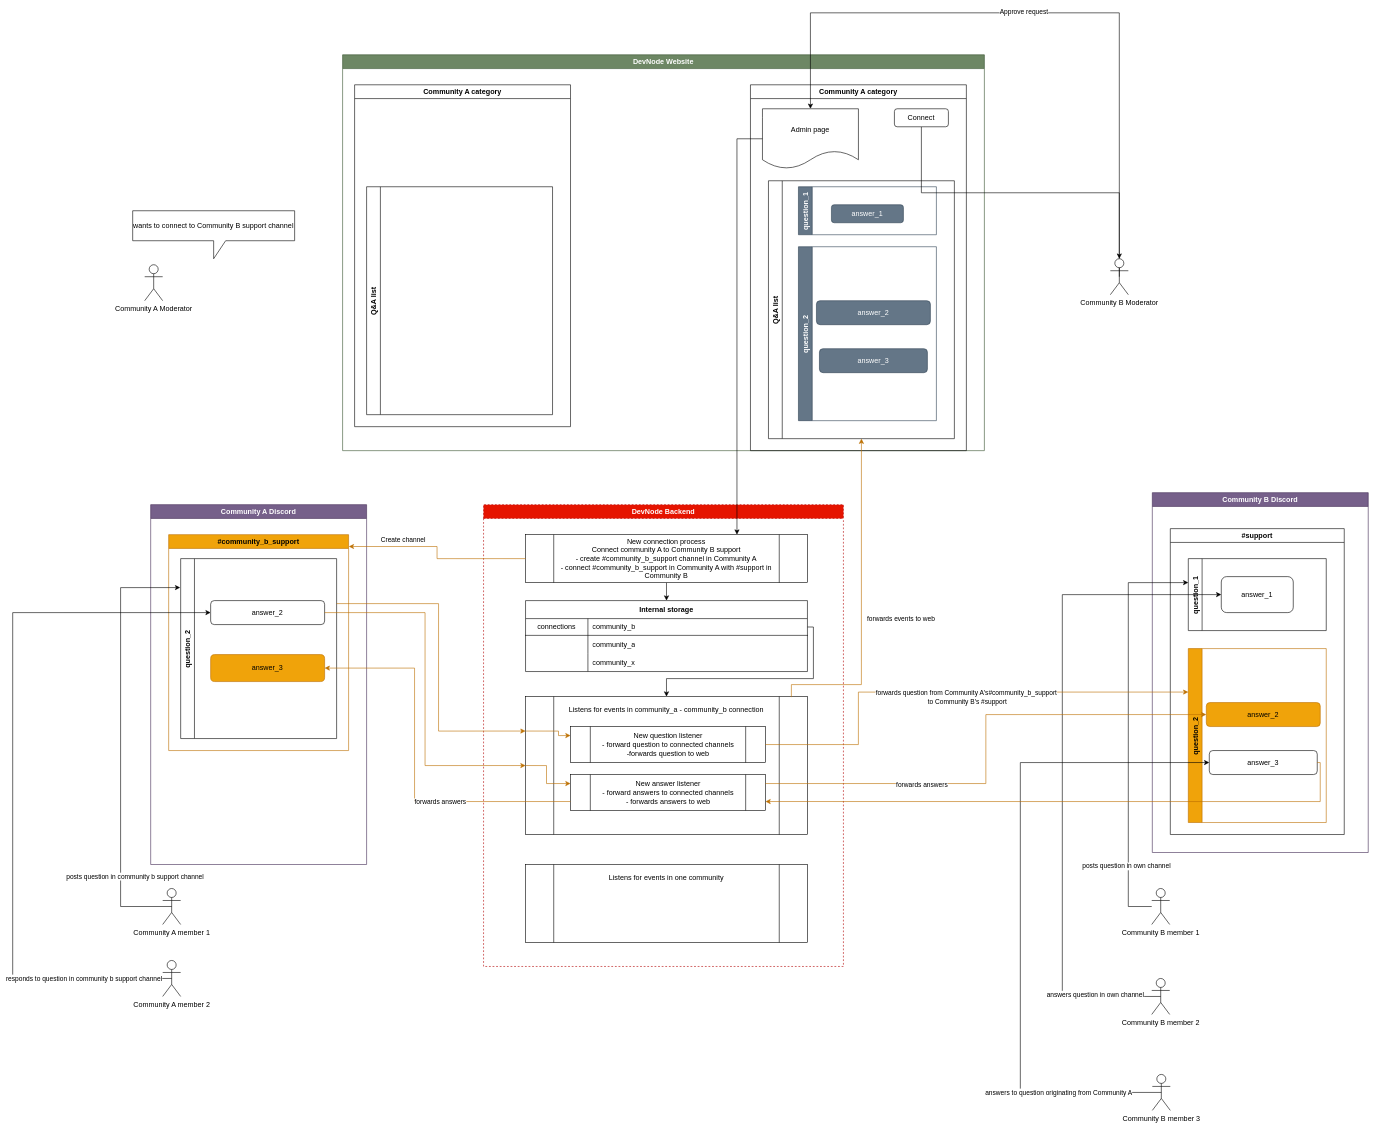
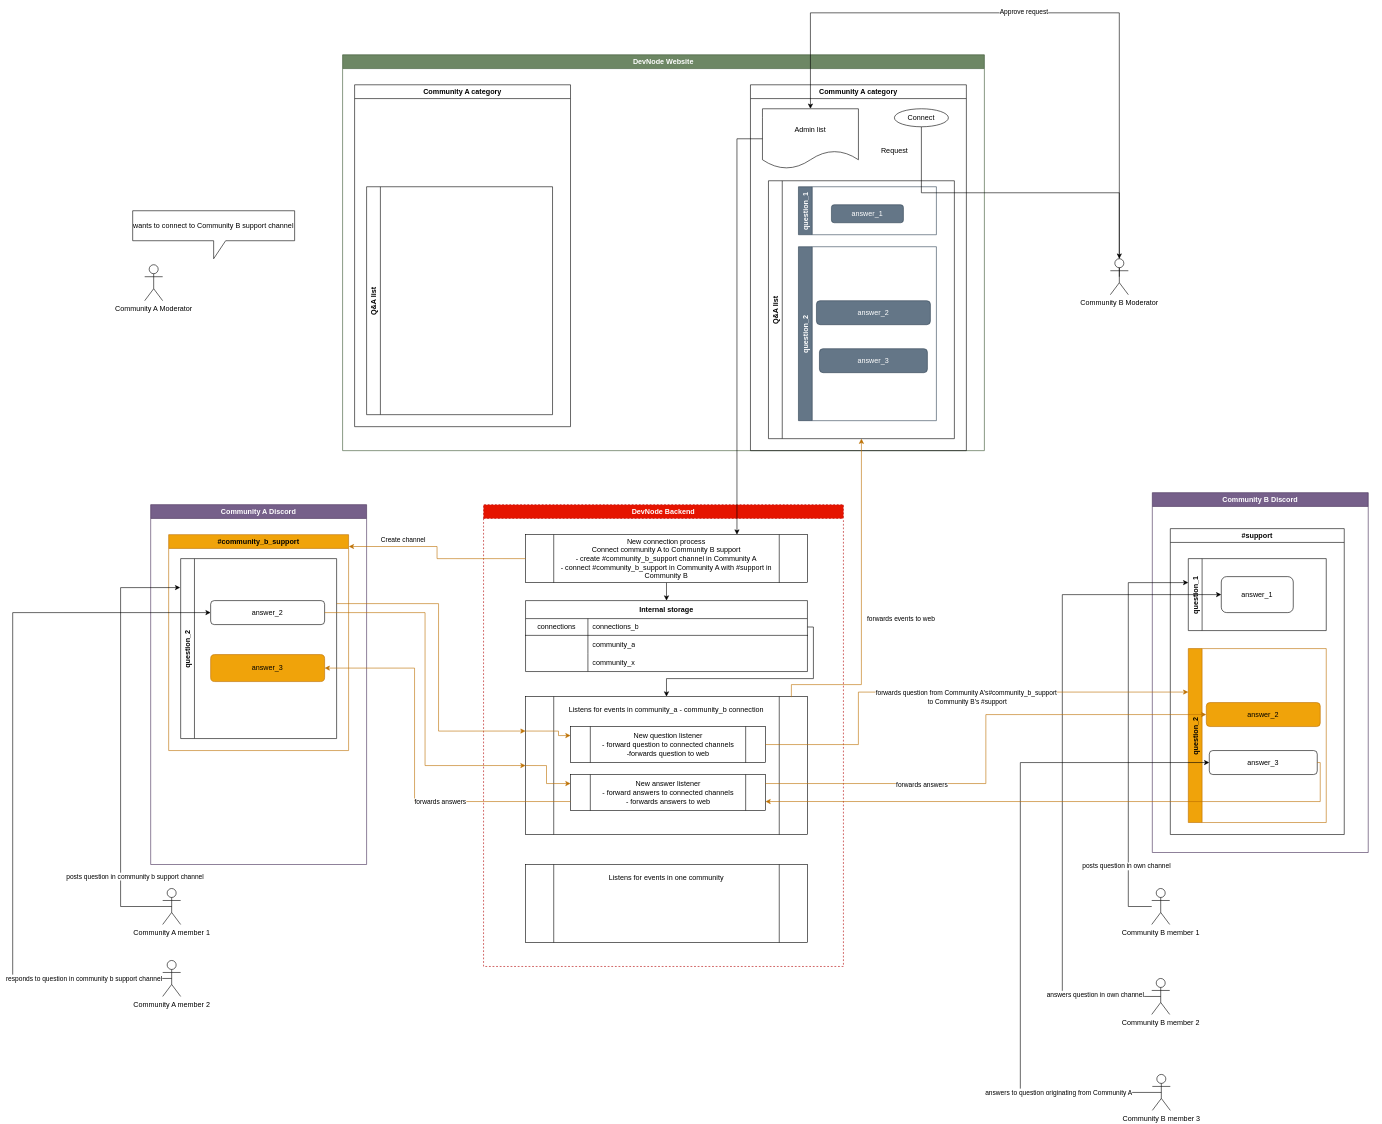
(921, 118) -> (921, 118)
(810, 130) -> (810, 130)
none -> (894, 151)
(614, 627) -> (618, 627)
